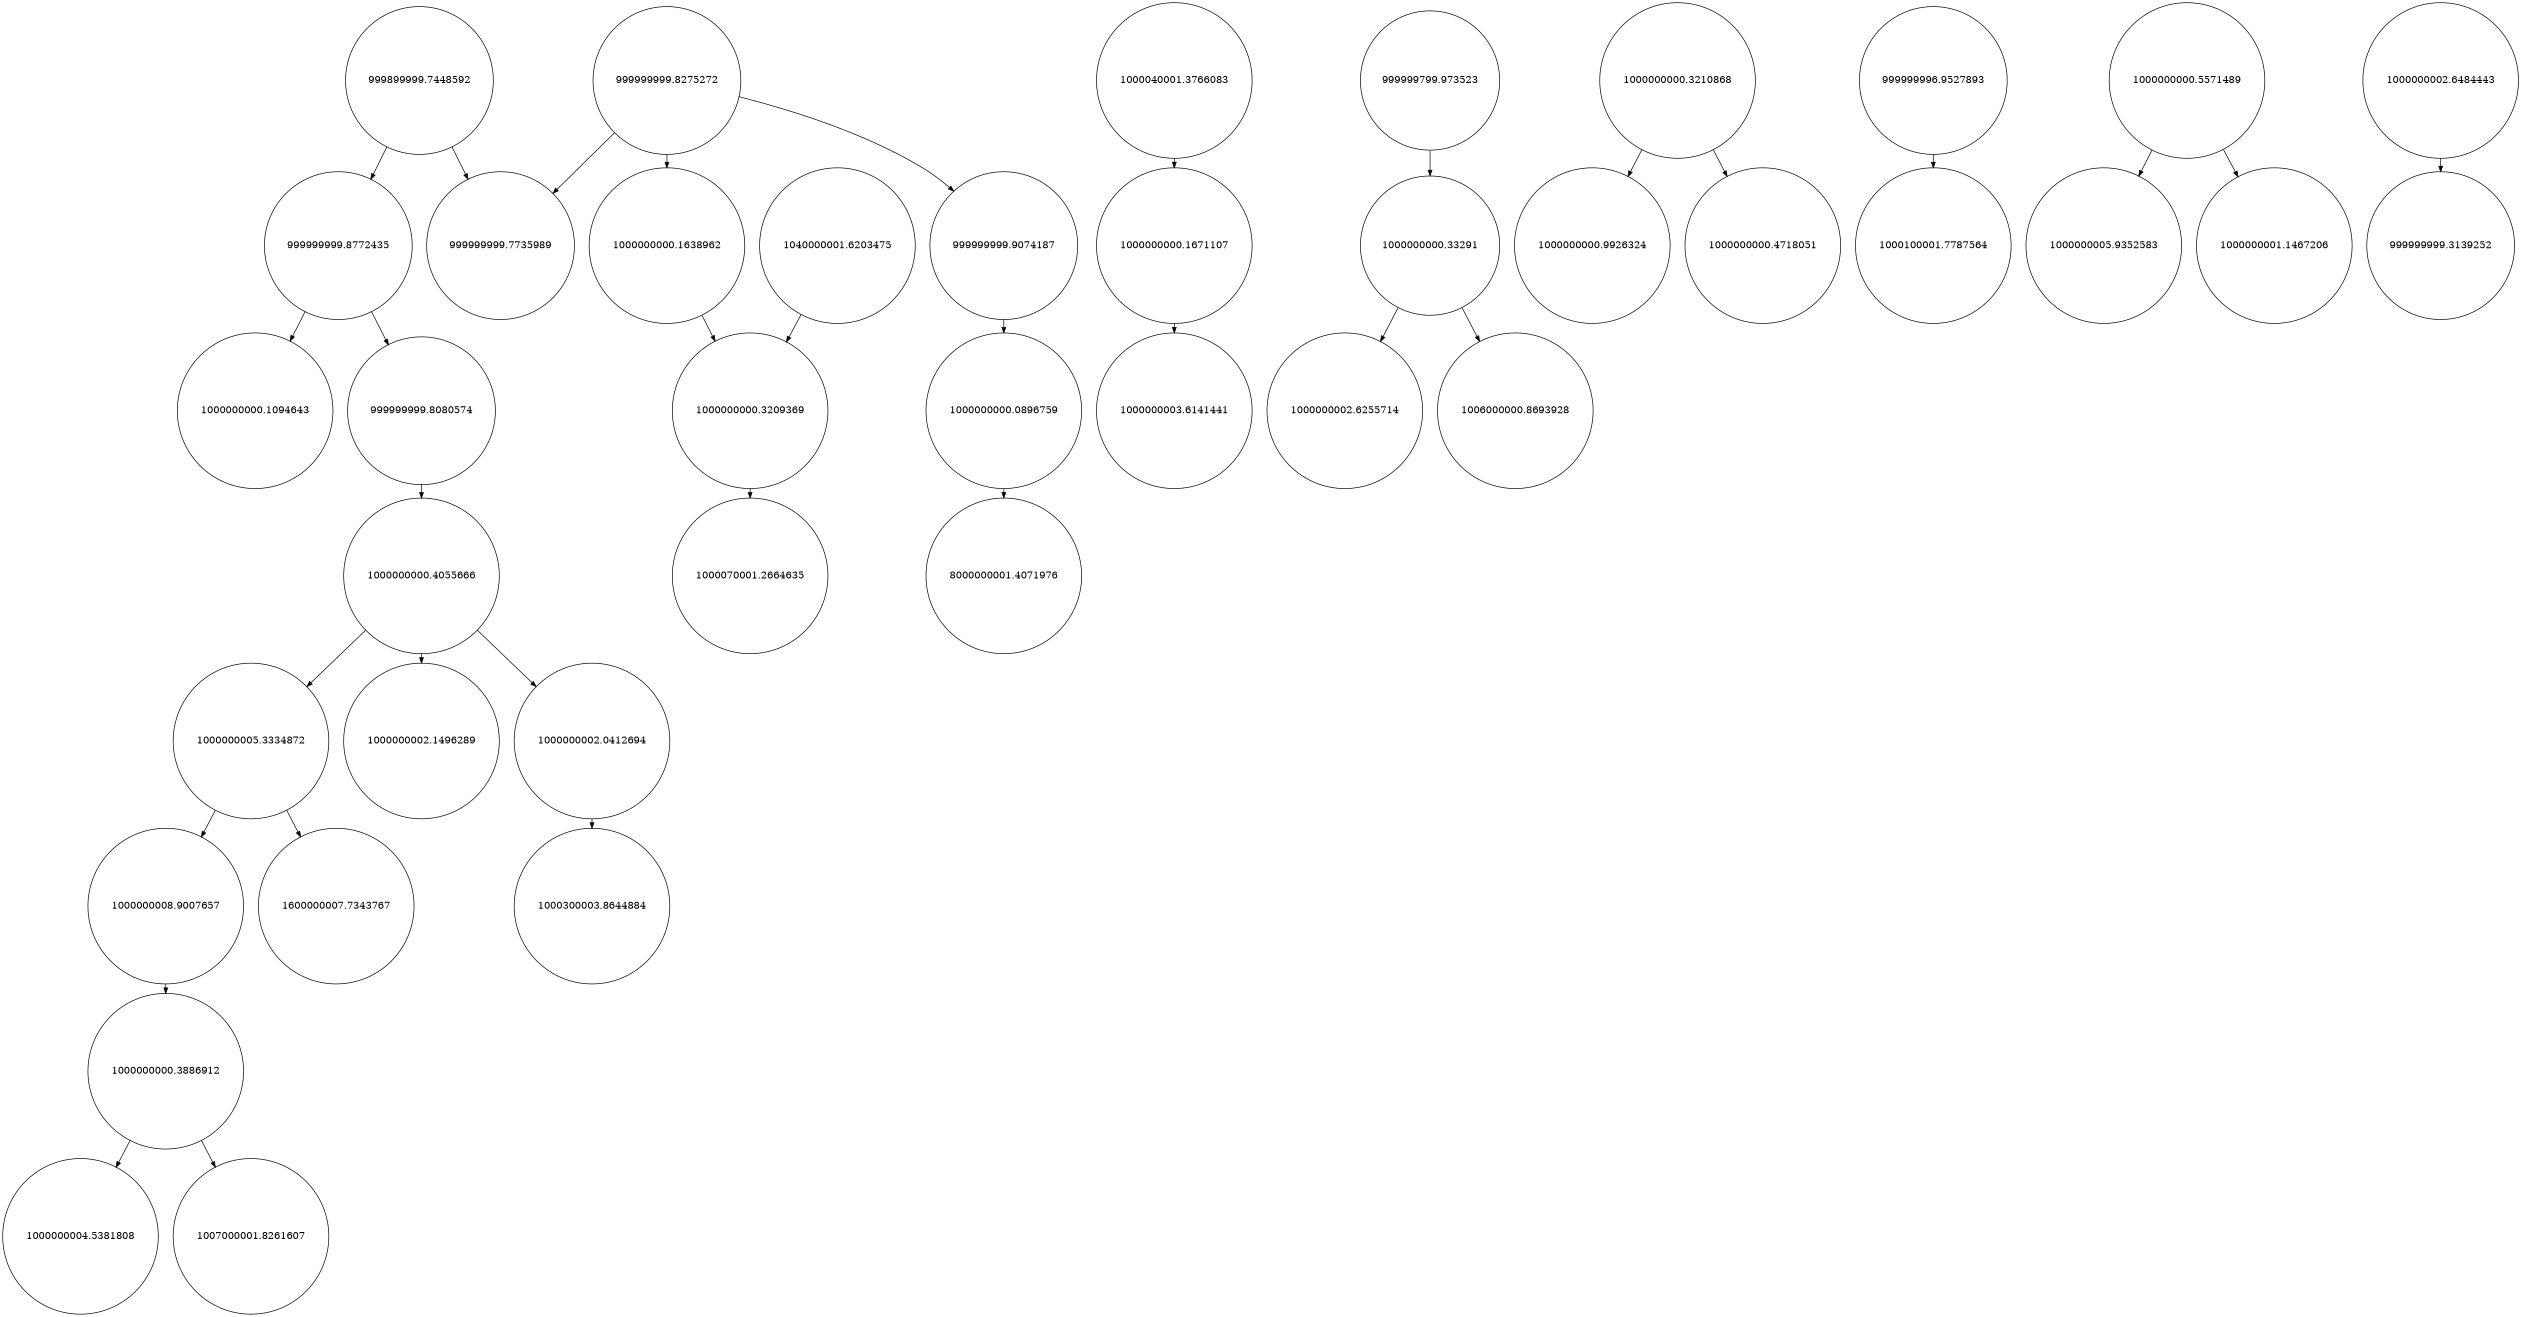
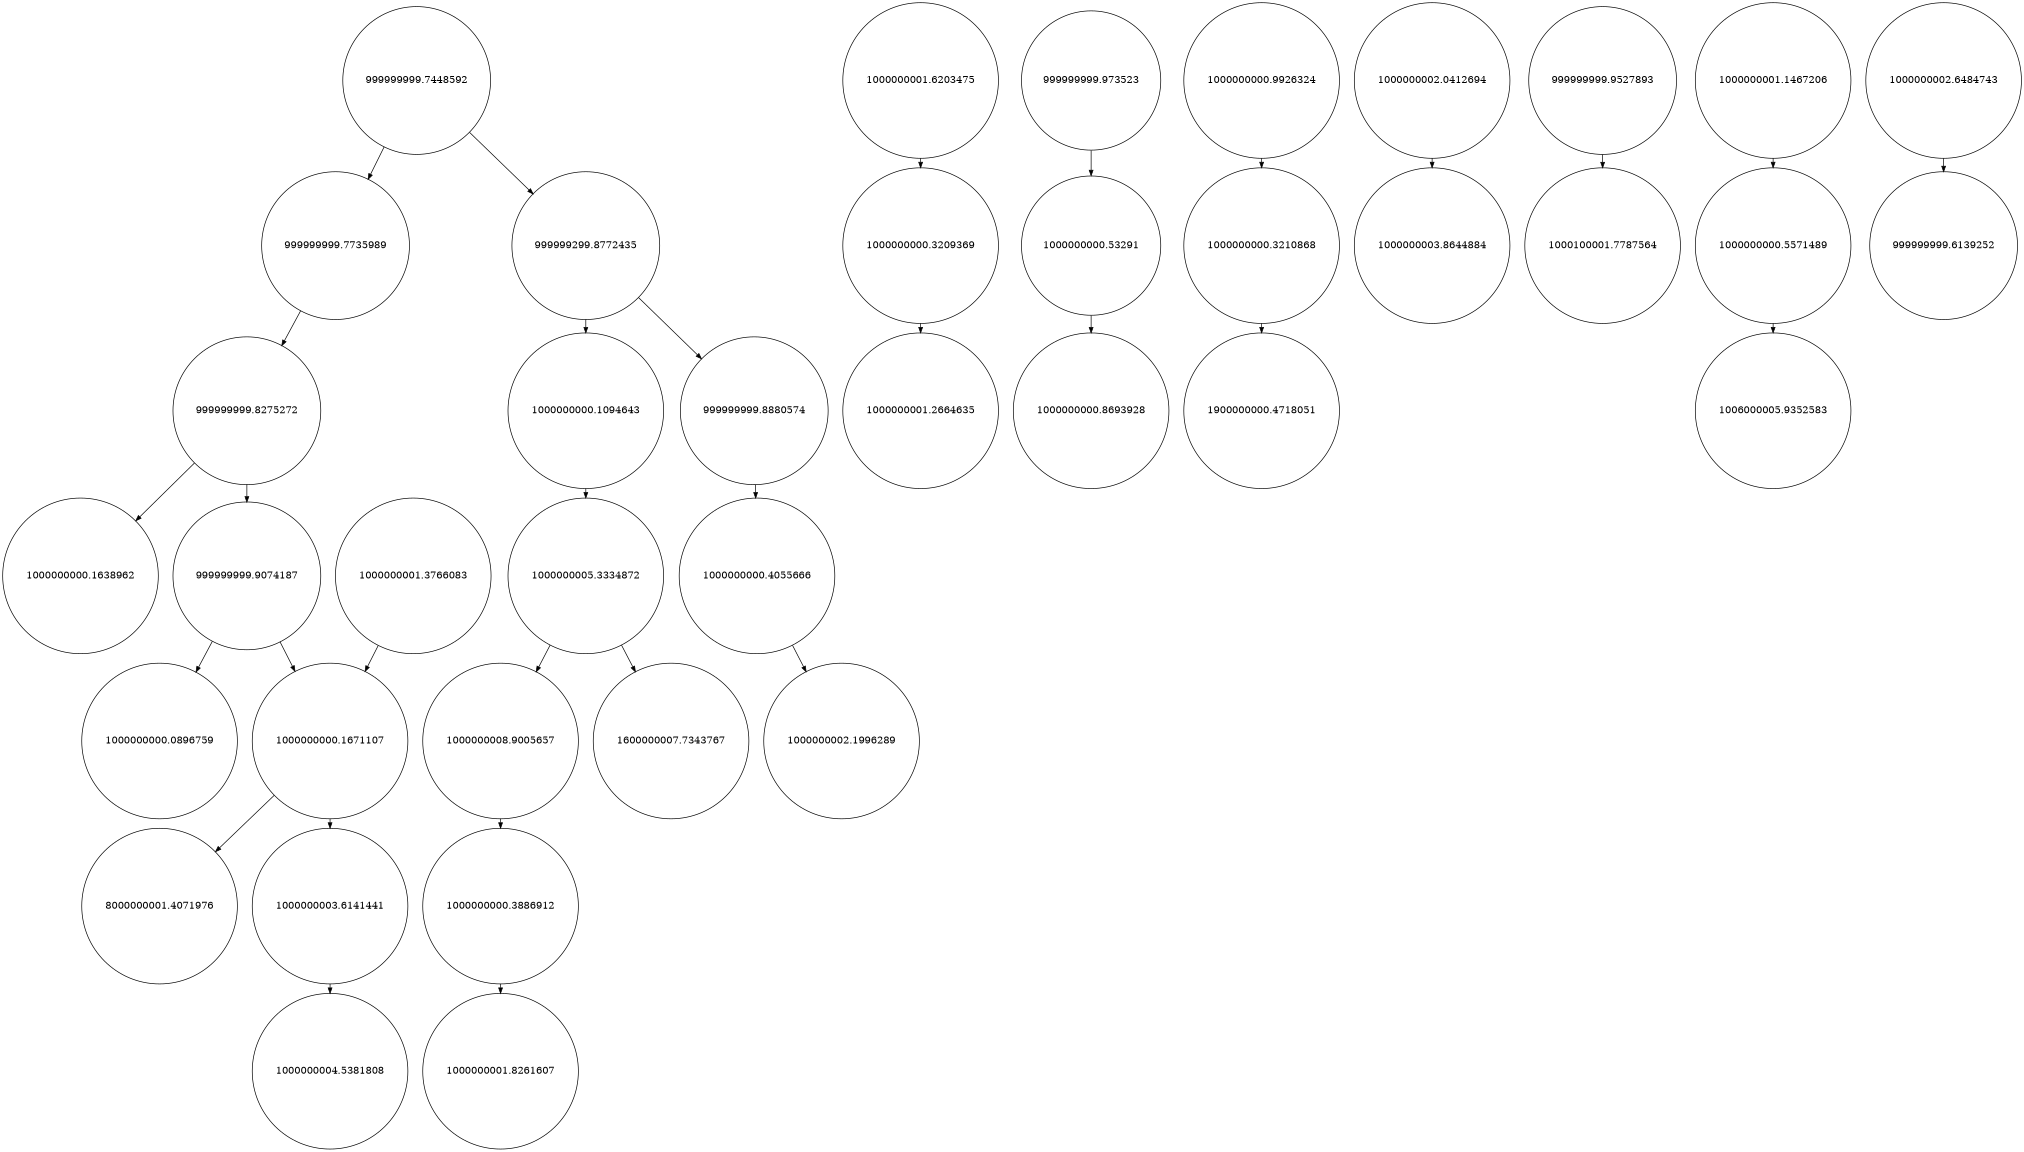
(419, 81) -> (417, 81)
(1174, 81) -> (413, 576)
(1430, 81) -> (1091, 81)
(1933, 81) -> (1603, 81)
(2441, 81) -> (1944, 81)
(586, 161) -> (293, 326)
(1636, 161) -> (1262, 160)
(2229, 161) -> (1773, 160)
(338, 246) -> (586, 246)
(837, 246) -> (921, 81)
(1430, 246) -> (1091, 246)
(1763, 246) -> (1262, 411)
(2104, 246) -> (1773, 411)
(2441, 246) -> (1944, 246)
(707, 326) -> none
(421, 411) -> (754, 411)
(1345, 411) -> none
(1515, 411) -> (1091, 411)
(1004, 490) -> (247, 822)
(750, 576) -> (921, 411)
none -> (286, 654)
(338, 656) -> (586, 490)
(505, 656) -> none
(421, 741) -> (842, 741)
(166, 906) -> (501, 741)
(592, 906) -> (1432, 246)
(124, 1151) -> (330, 986)
(251, 1236) -> (501, 1071)
